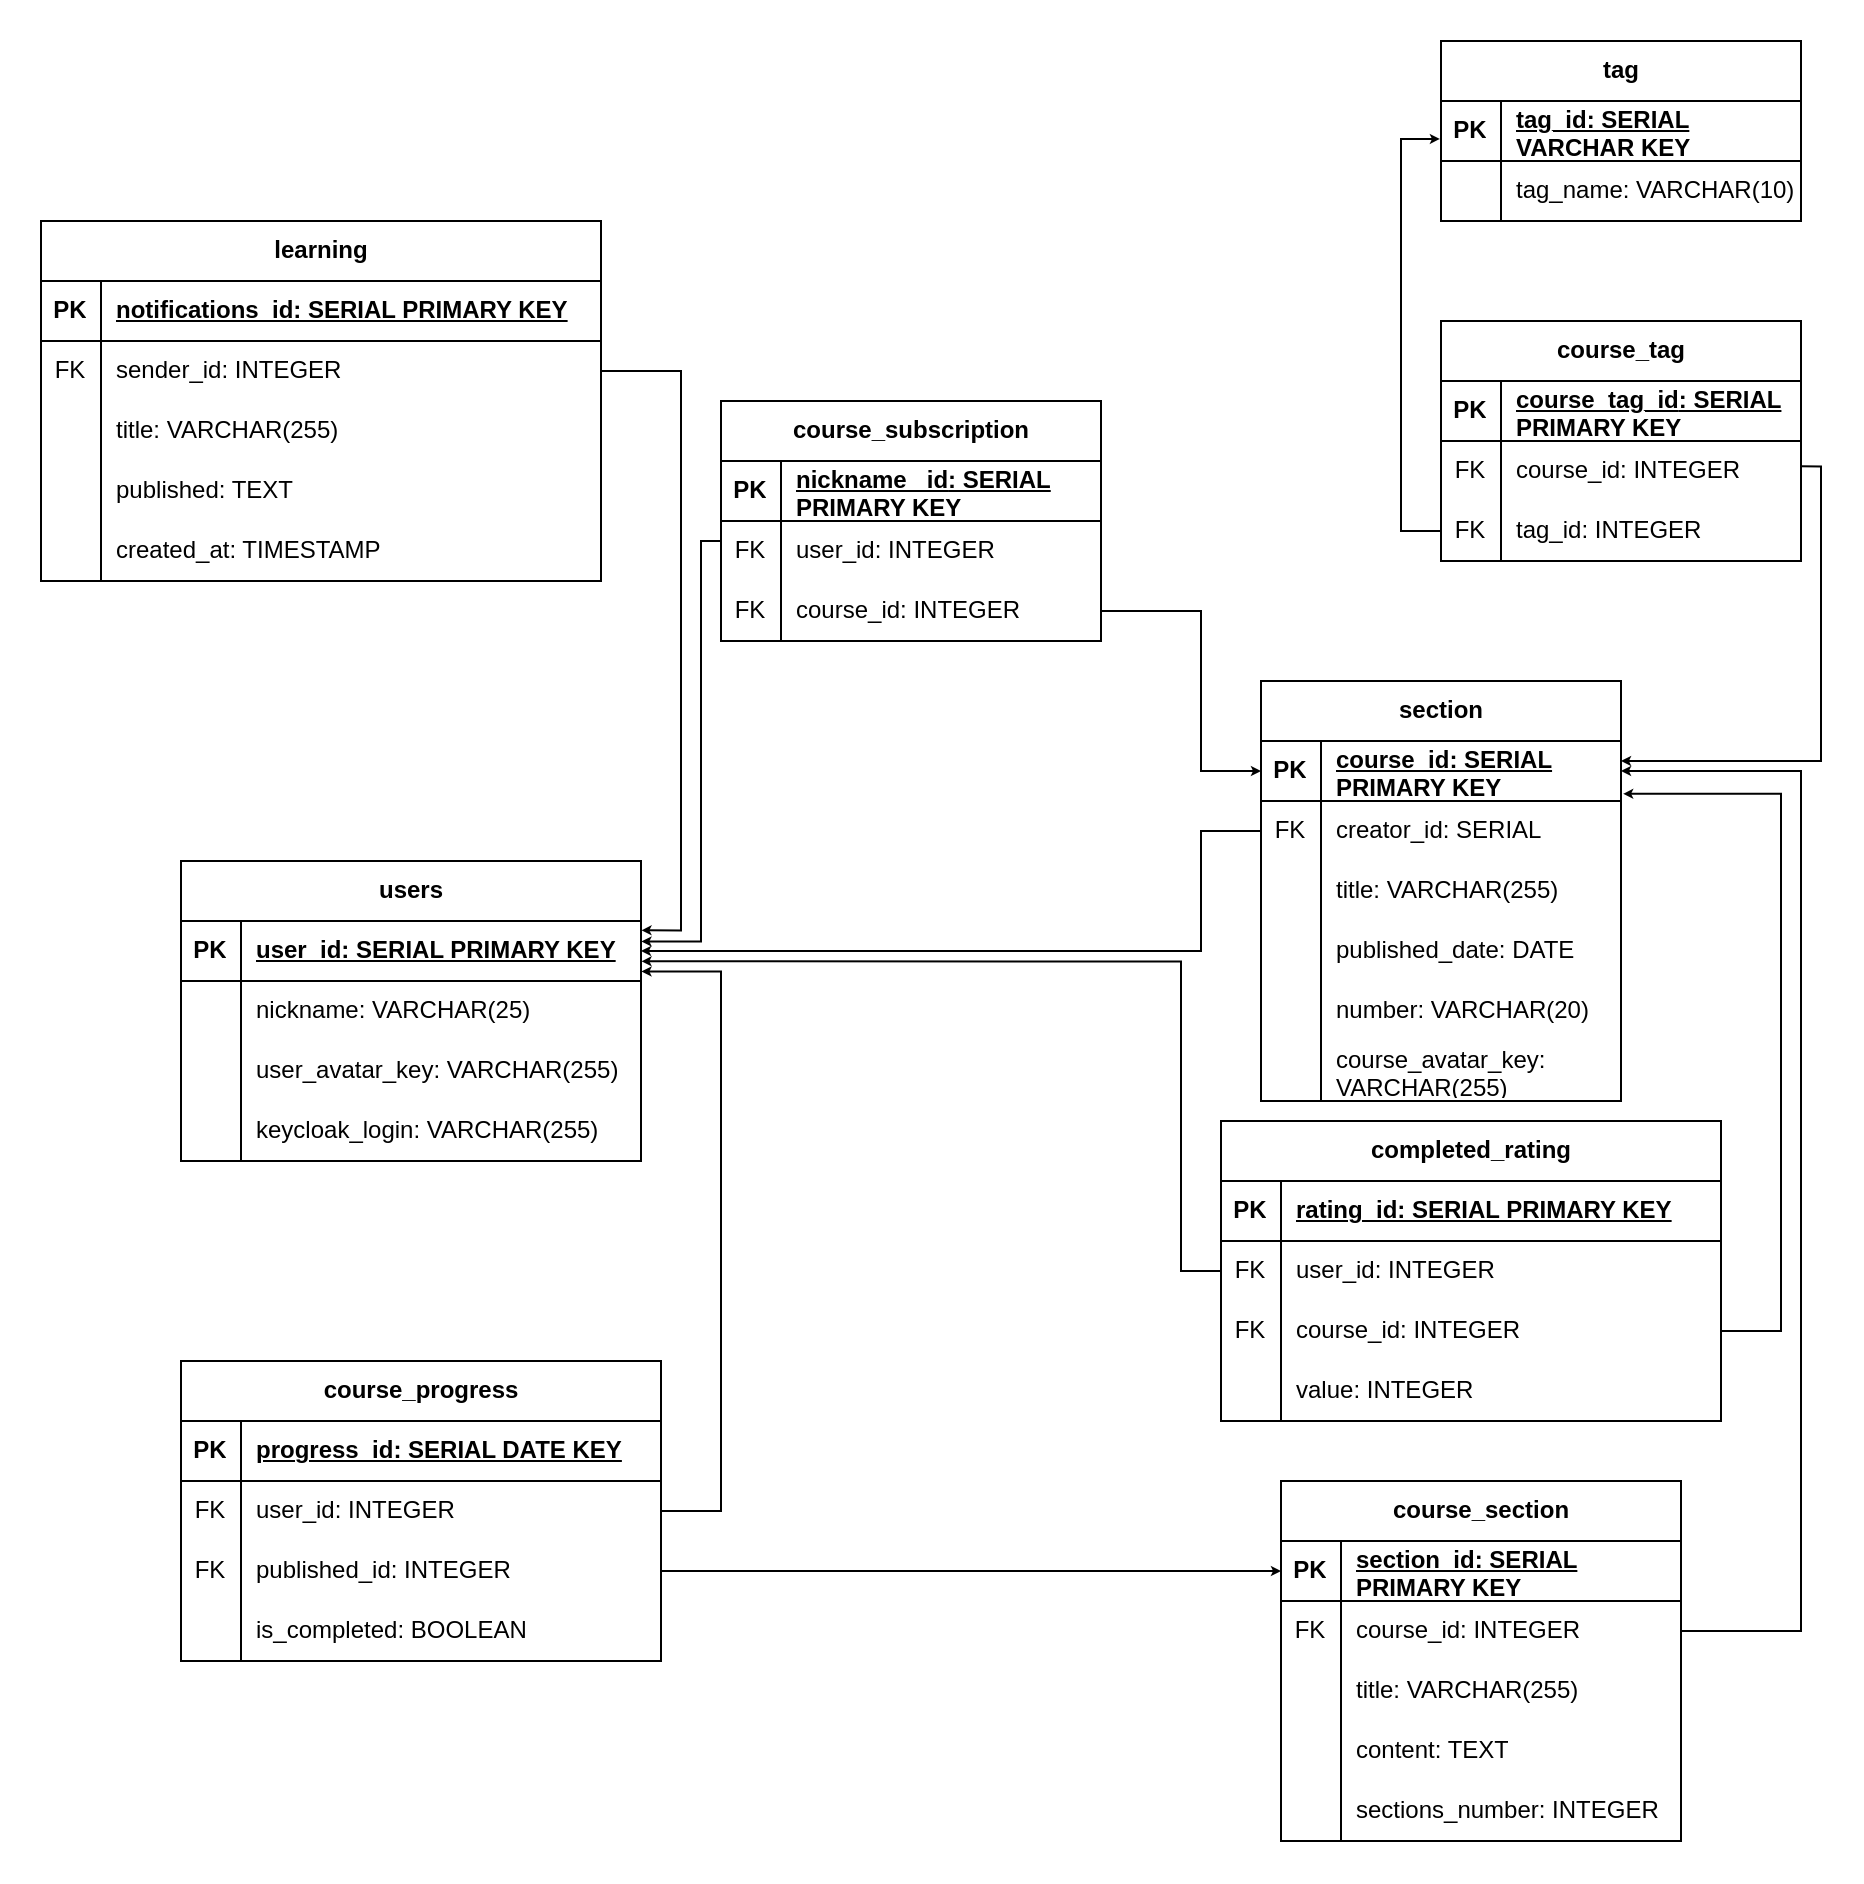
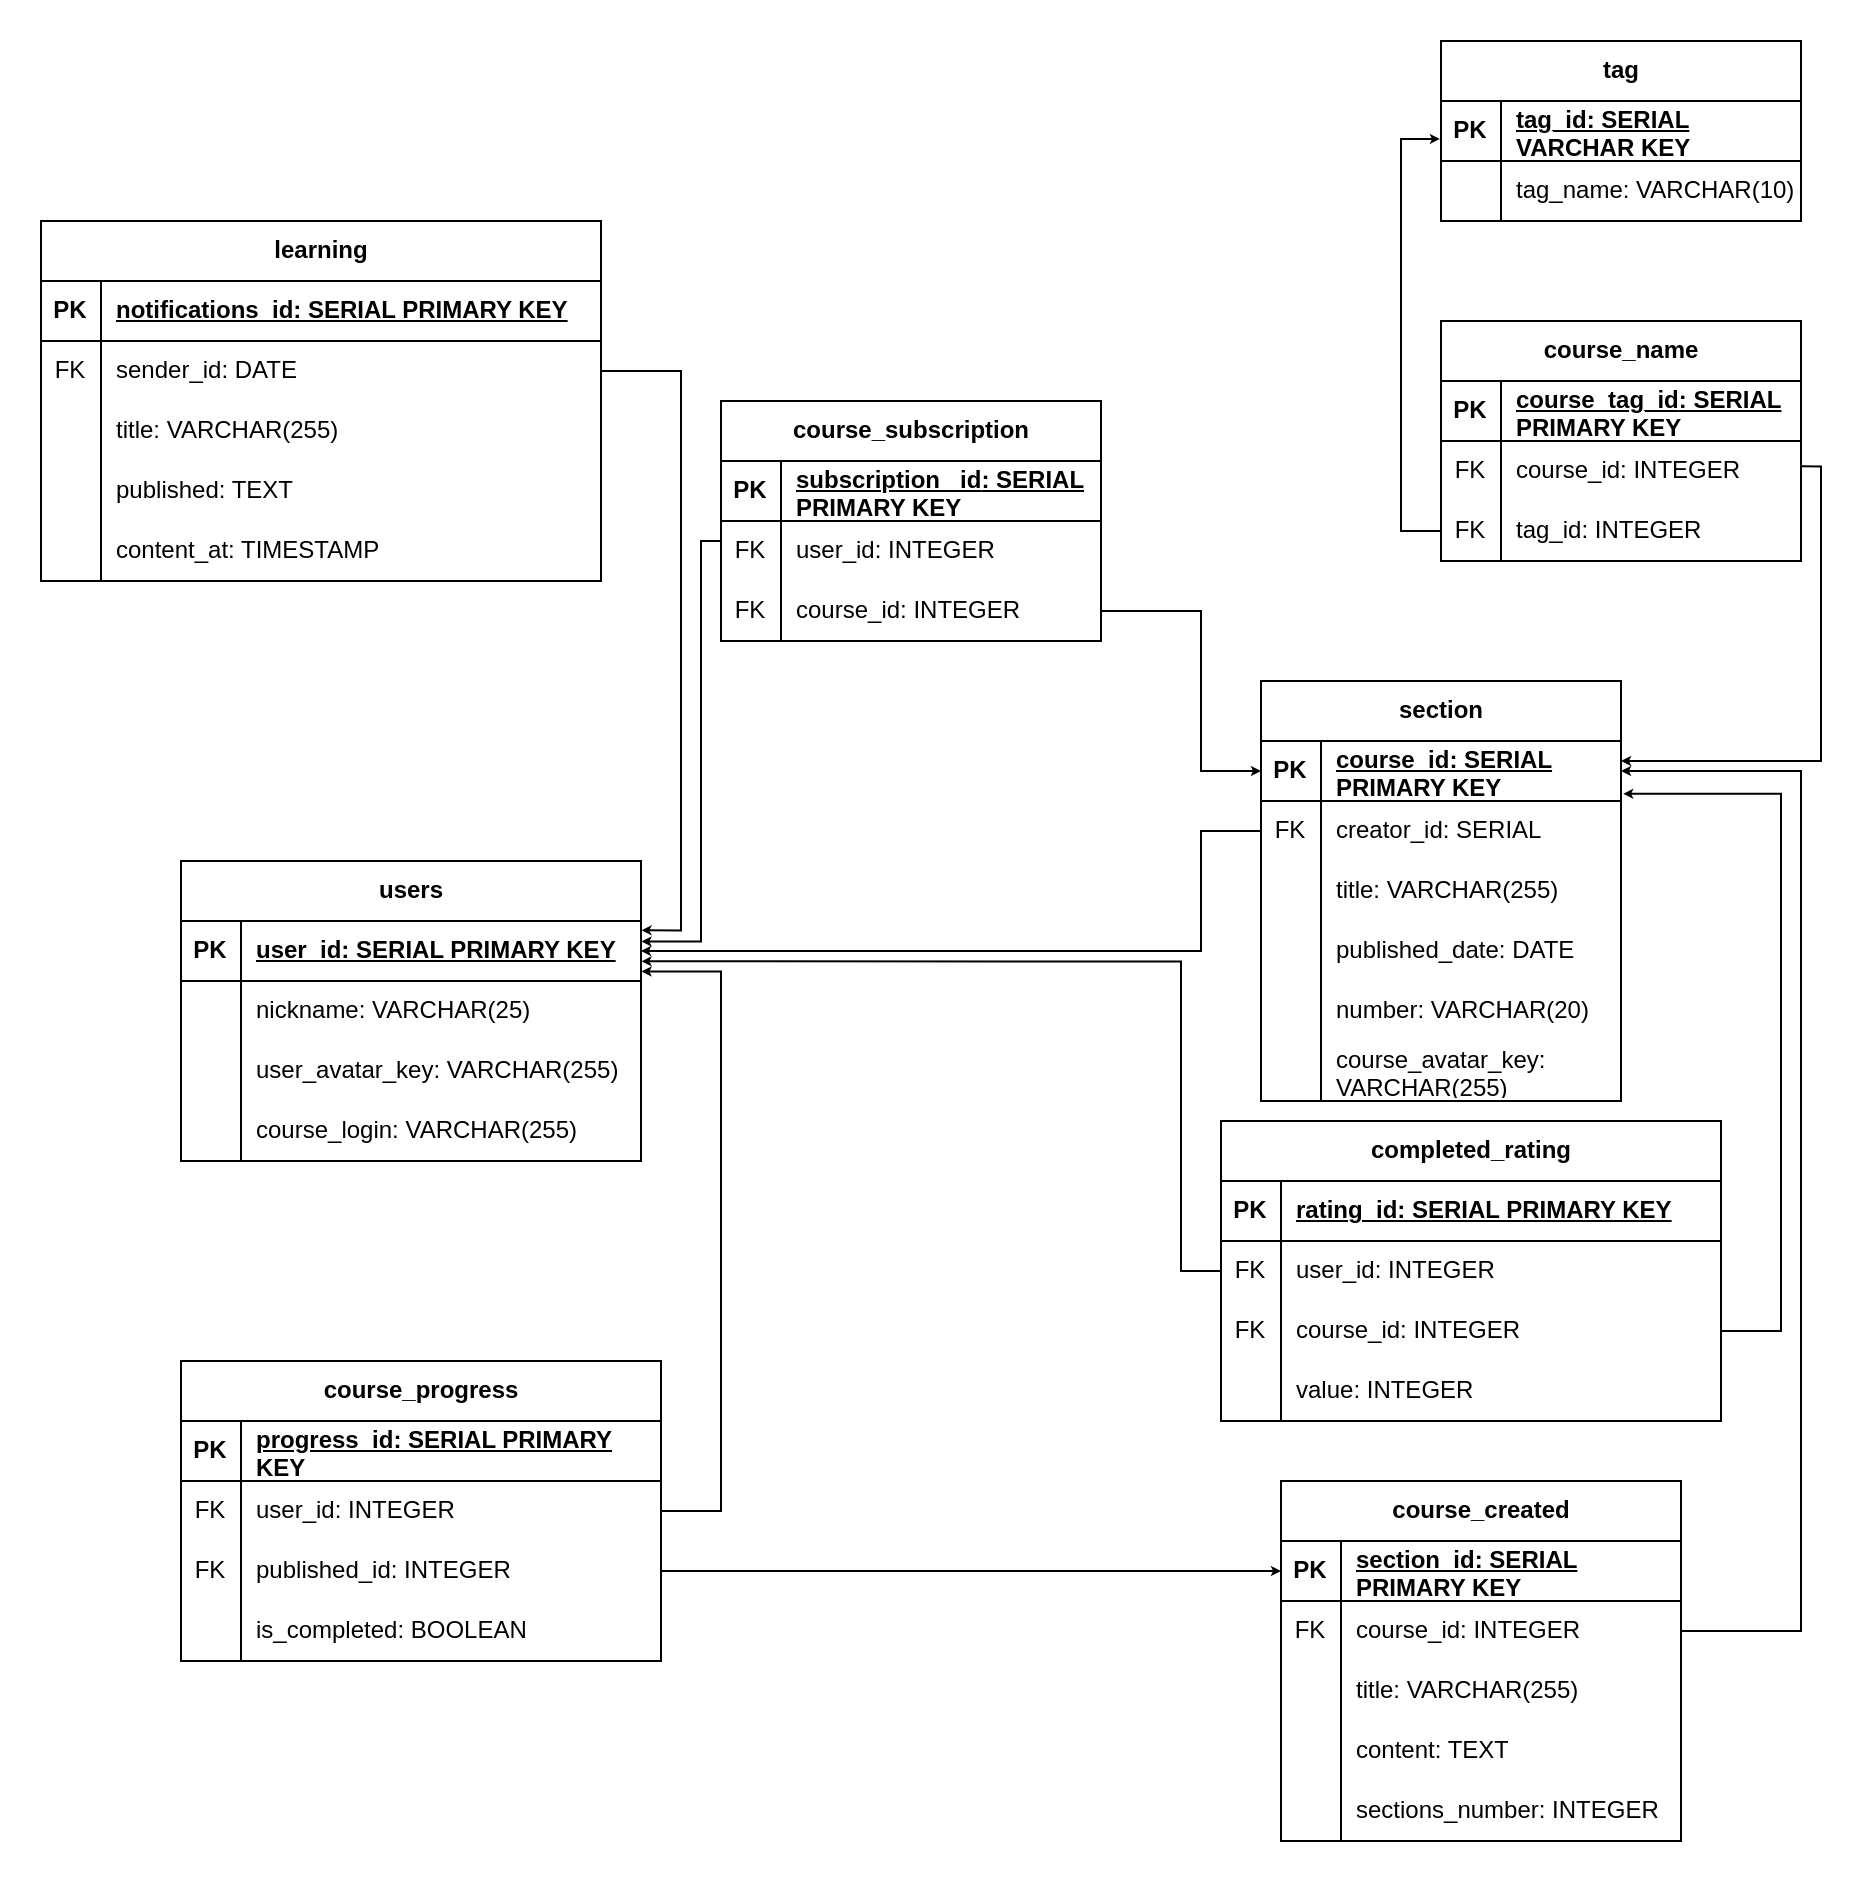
(1622, 351) -> (1622, 351)
(229, 371) -> (208, 371)
(949, 491) -> (949, 491)
(252, 551) -> (252, 551)
(430, 1131) -> (419, 1131)
(433, 1451) -> (453, 1451)
(1482, 1511) -> (1482, 1511)
